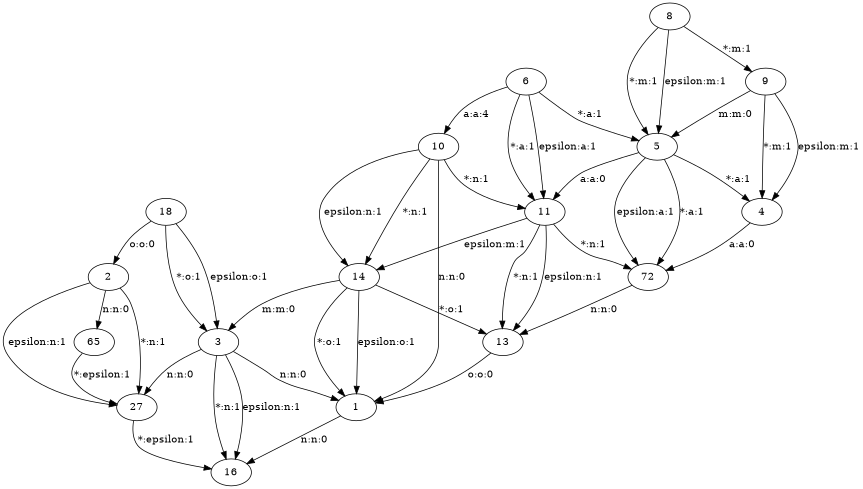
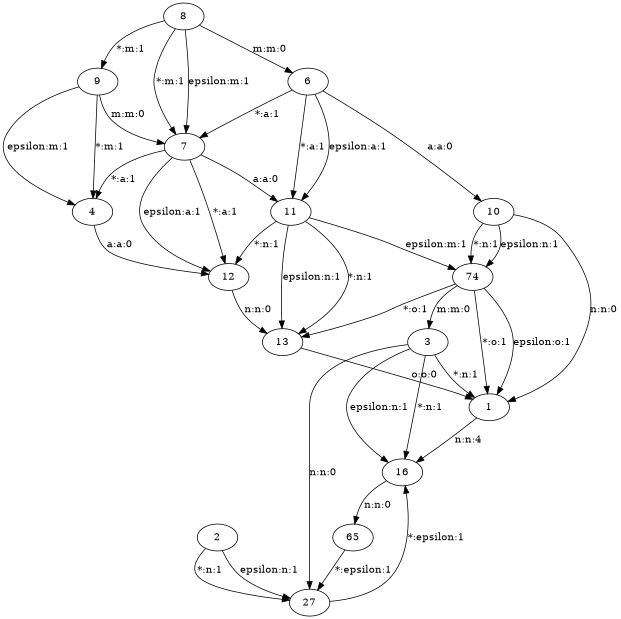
none -> (242, 47)
(476, 114) -> (440, 147)
(657, 147) -> (185, 147)
(475, 192) -> none
(166, 212) -> none
(359, 277) -> (473, 277)
(648, 277) -> (229, 277)
(102, 306) -> (367, 495)
(294, 375) -> (466, 375)
(315, 440) -> (469, 440)
